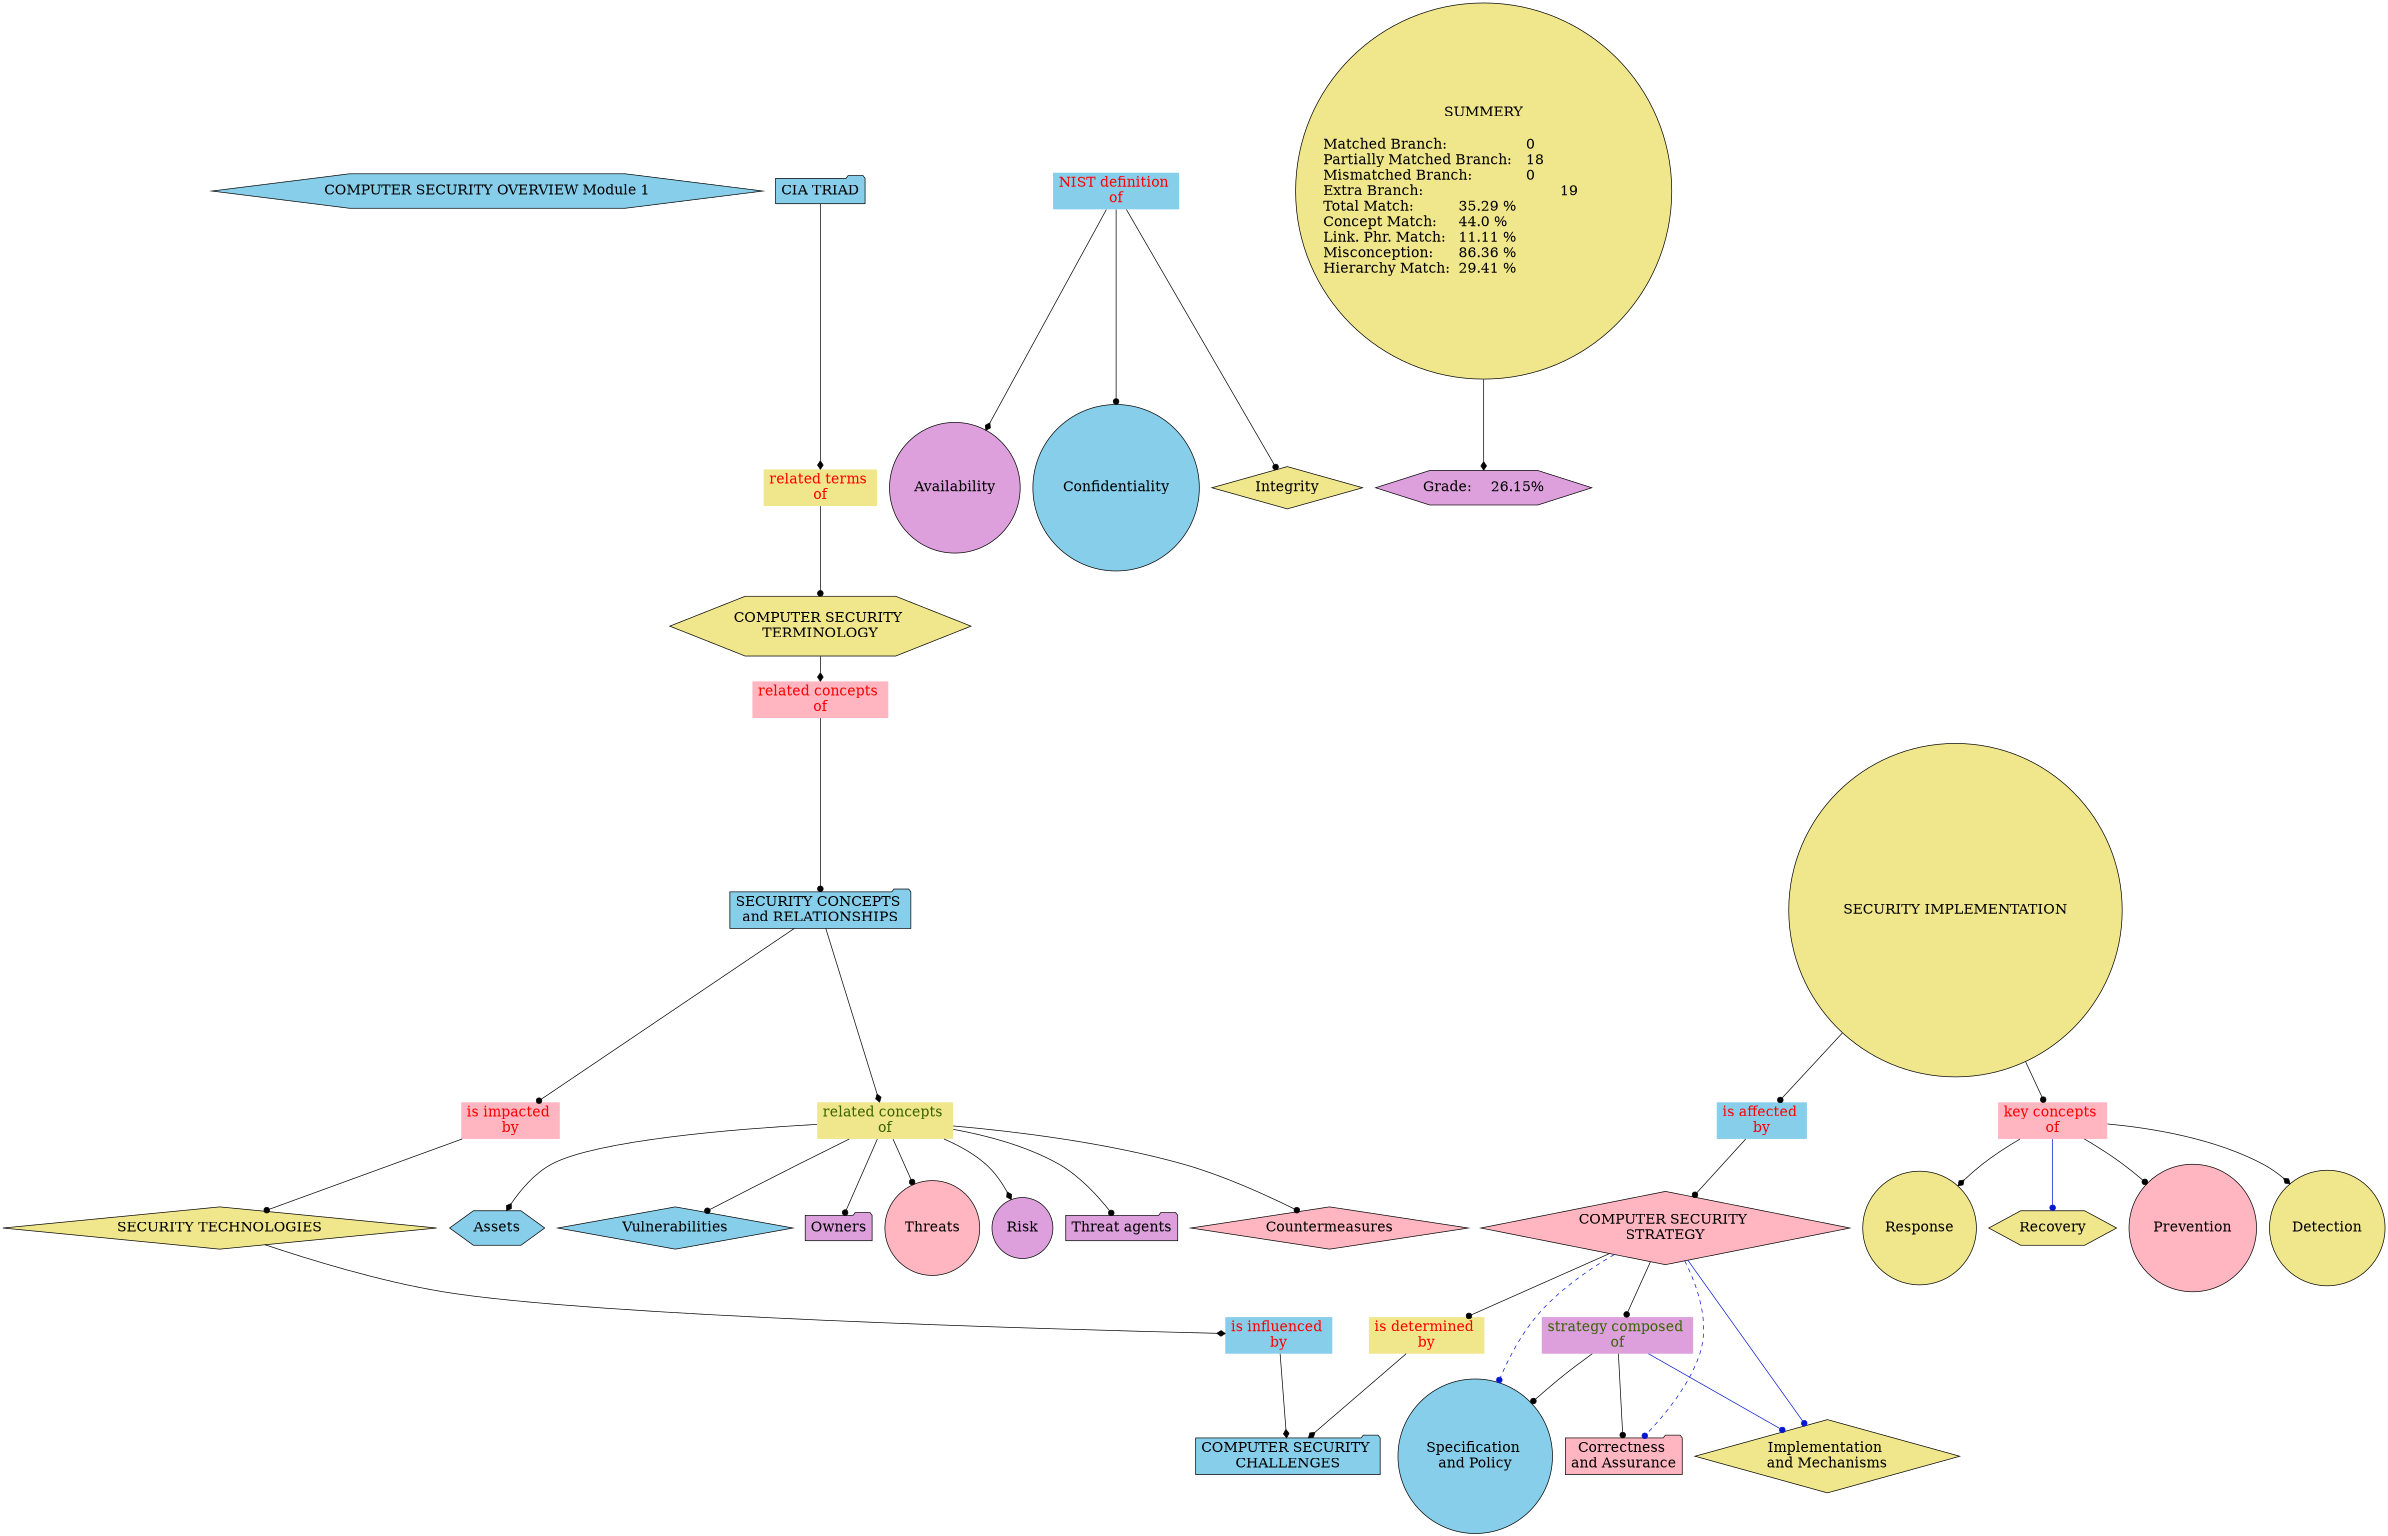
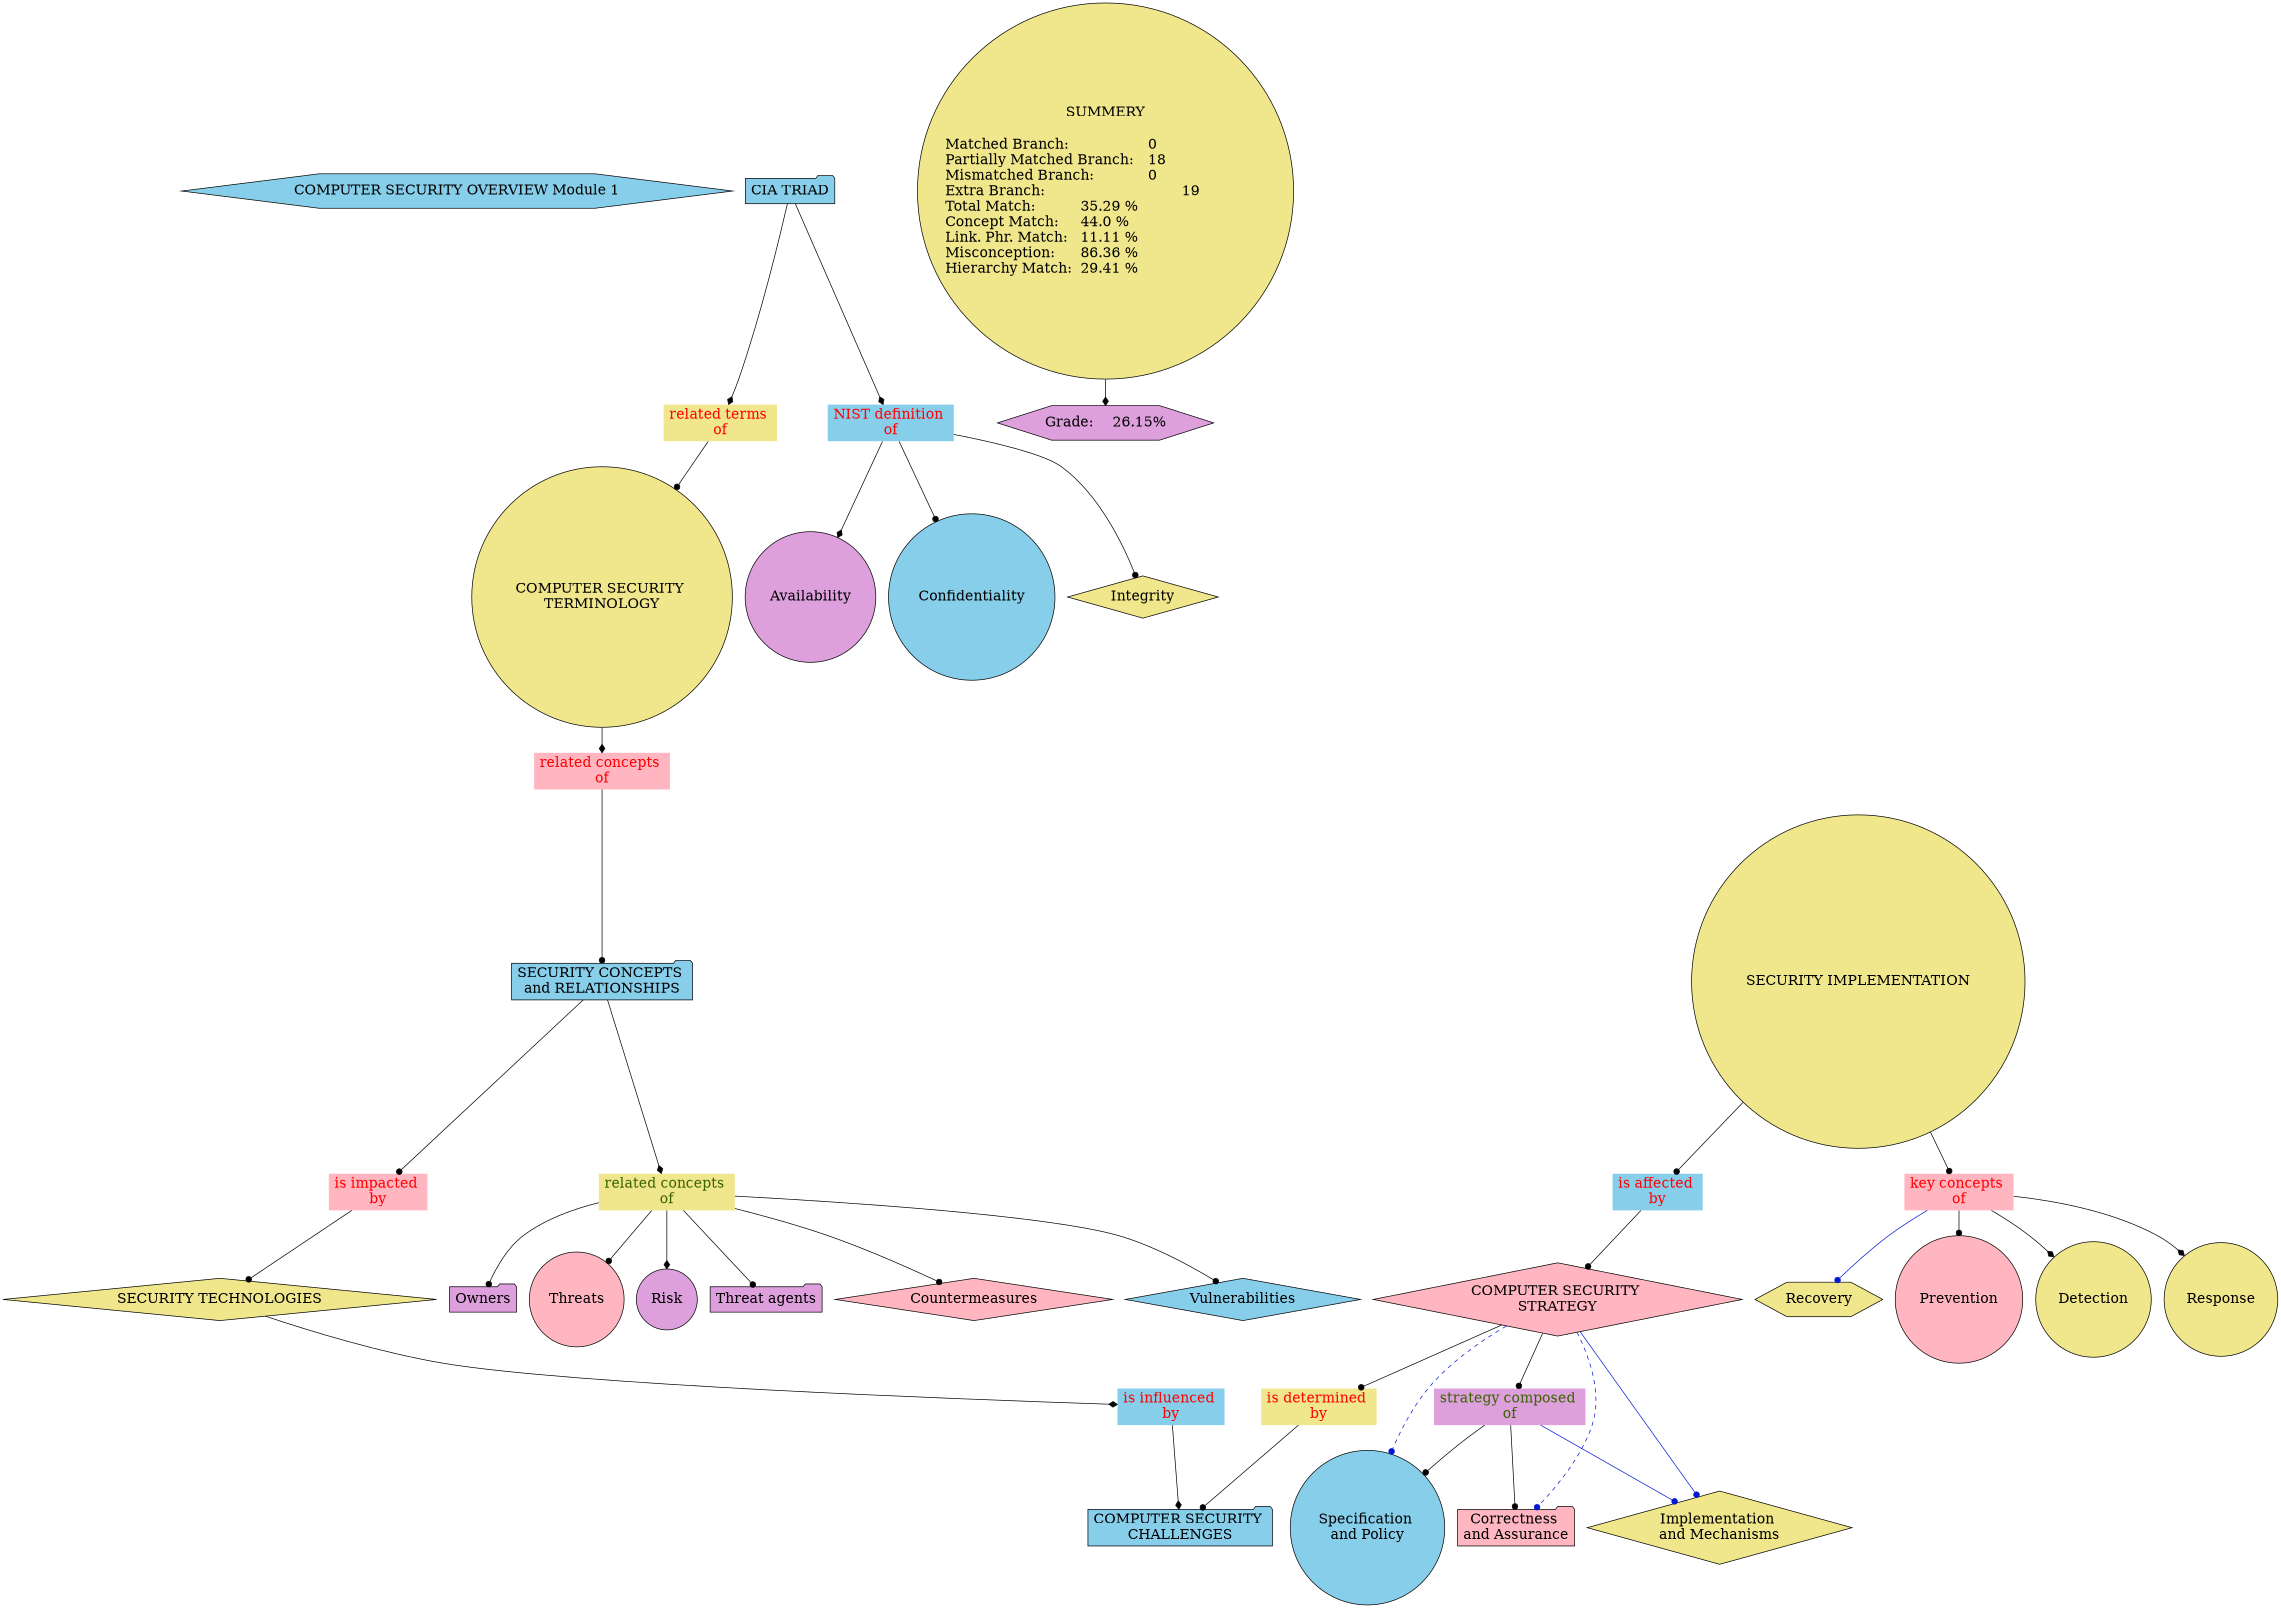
none -> (837, 300)
(820, 626) -> (602, 597)
(497, 1228) -> none
(1361, 1393) -> (1252, 1465)
